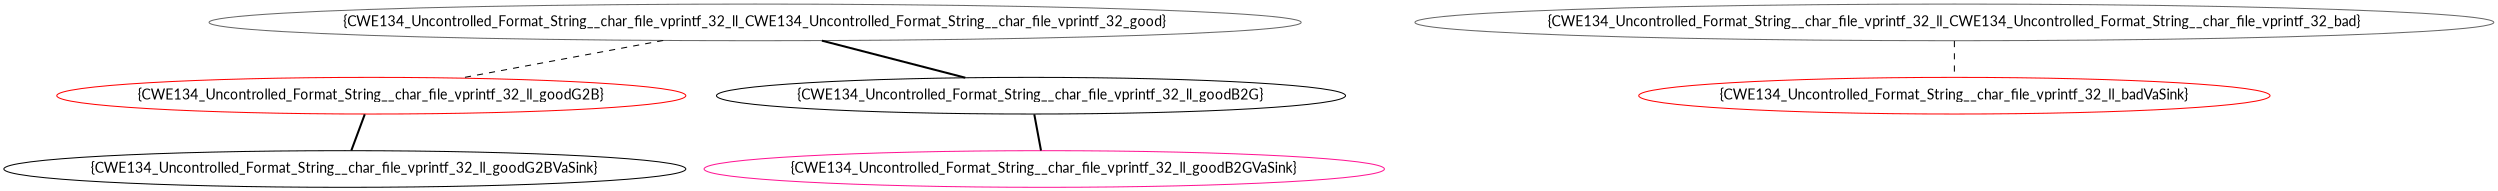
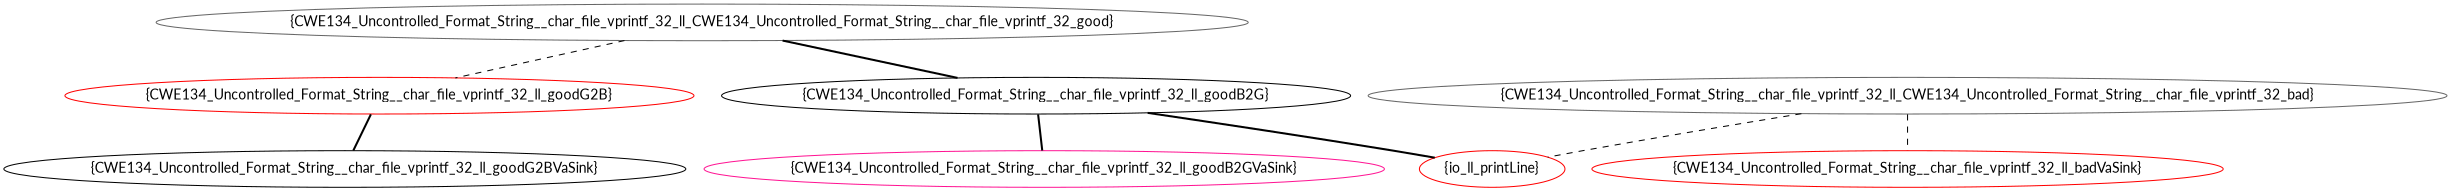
none -> (1492, 169)
